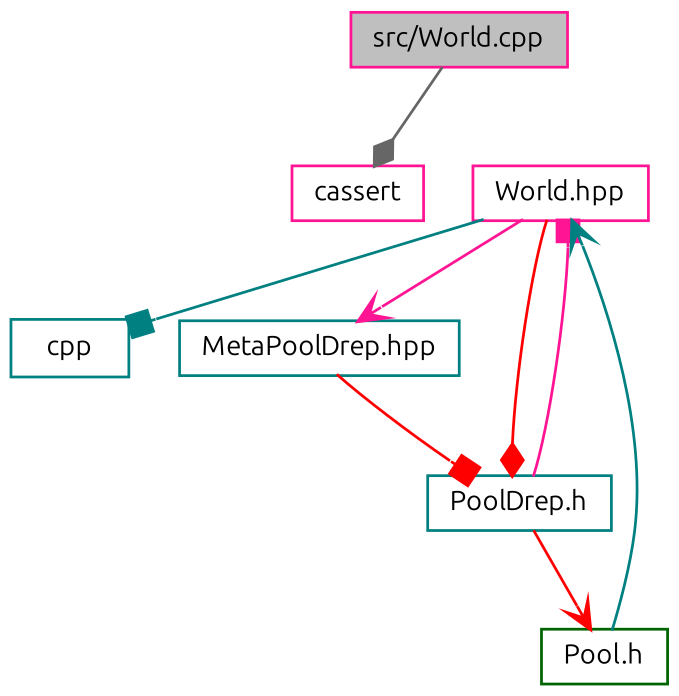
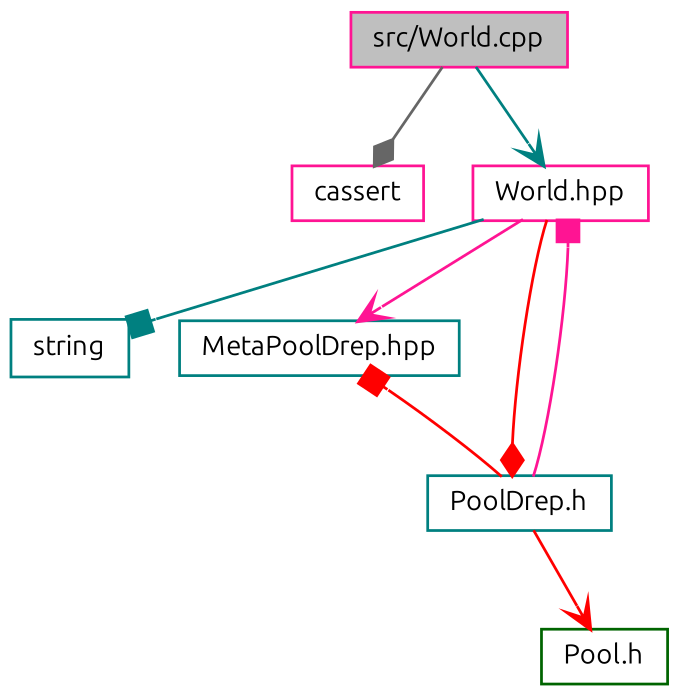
(70, 348) -> (70, 348)
(392, 419) -> (446, 432)
(633, 436) -> (502, 105)
